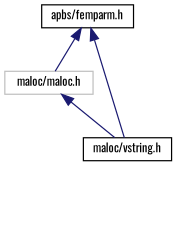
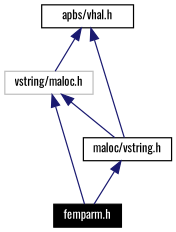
(88, 16) -> (88, 16)
(49, 83) -> (49, 83)
none -> (88, 216)
